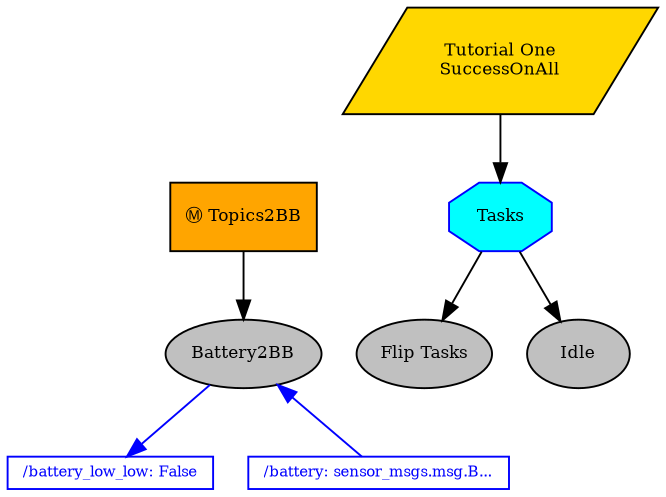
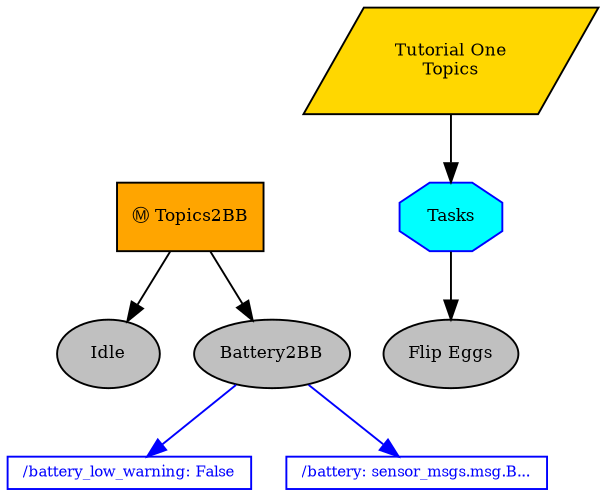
(500, 61) -> (451, 61)
(535, 278) -> (154, 278)
(424, 354) -> (451, 354)
(327, 427) -> (346, 415)
(110, 473) -> (129, 473)
